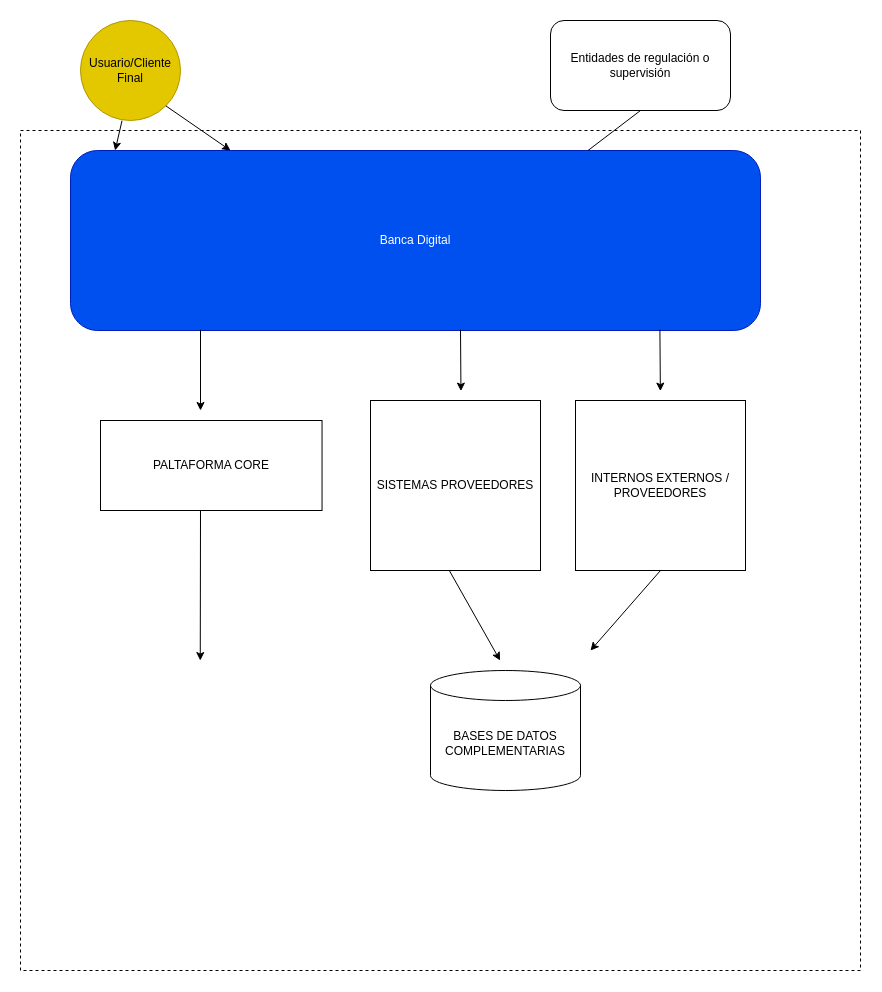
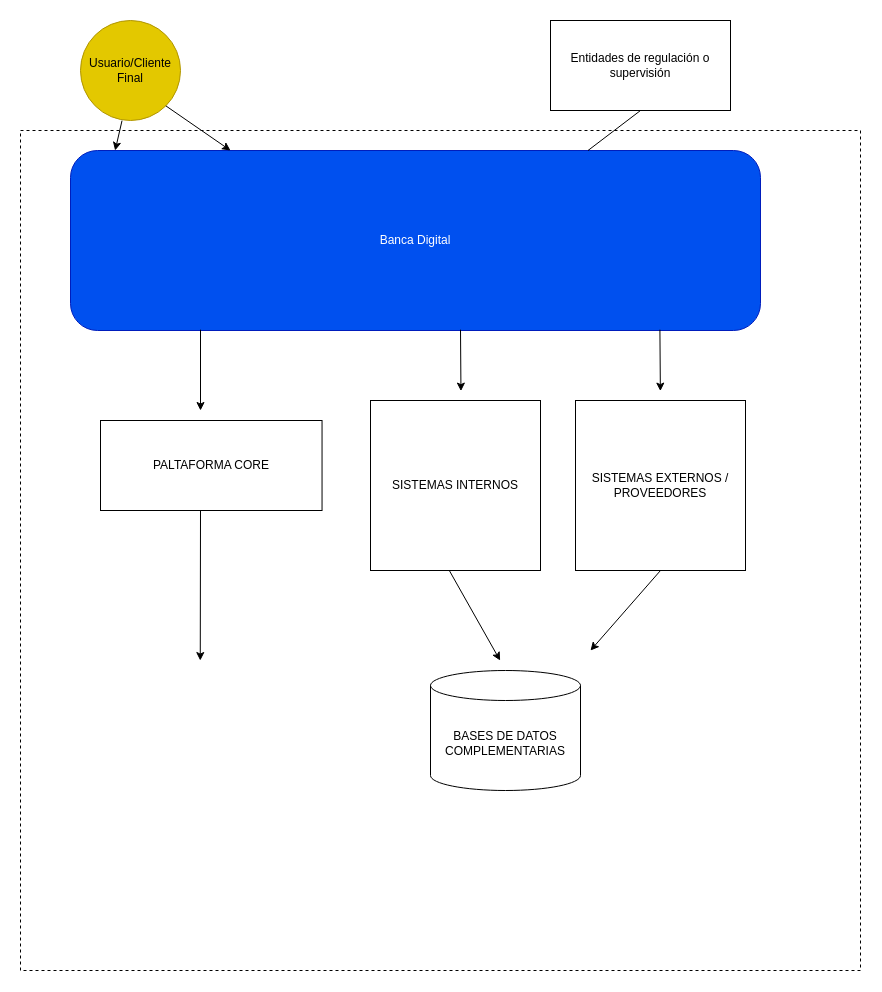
(641, 66) -> (641, 66)
(456, 486) -> (456, 486)
(661, 486) -> (661, 486)
